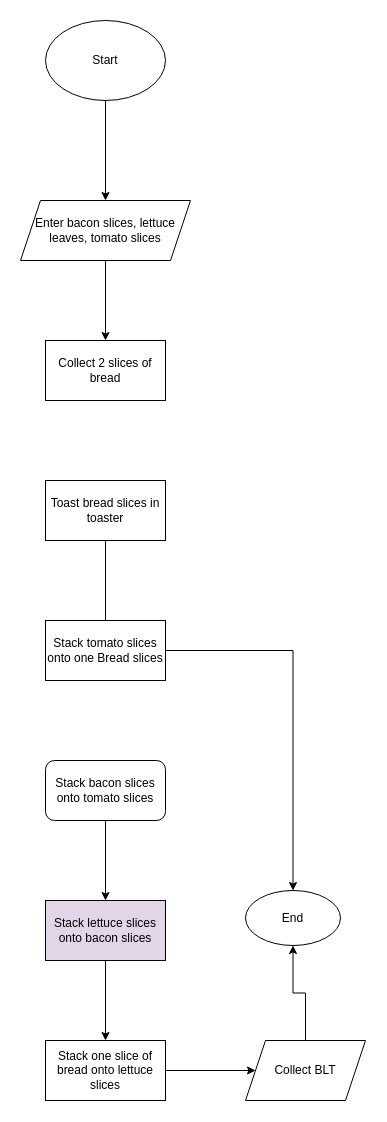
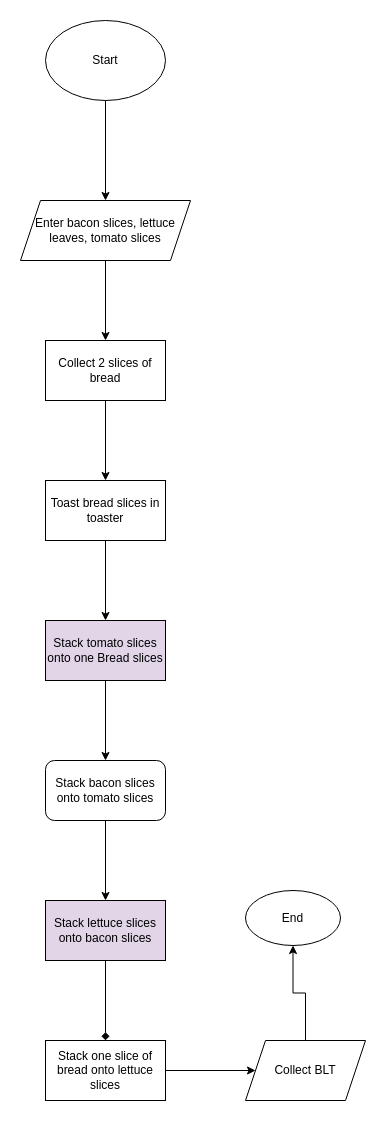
none -> (106, 437)
(106, 614) -> (106, 612)
(106, 651) -> (106, 651)
(293, 704) -> (106, 717)
(106, 1032) -> (106, 1031)
